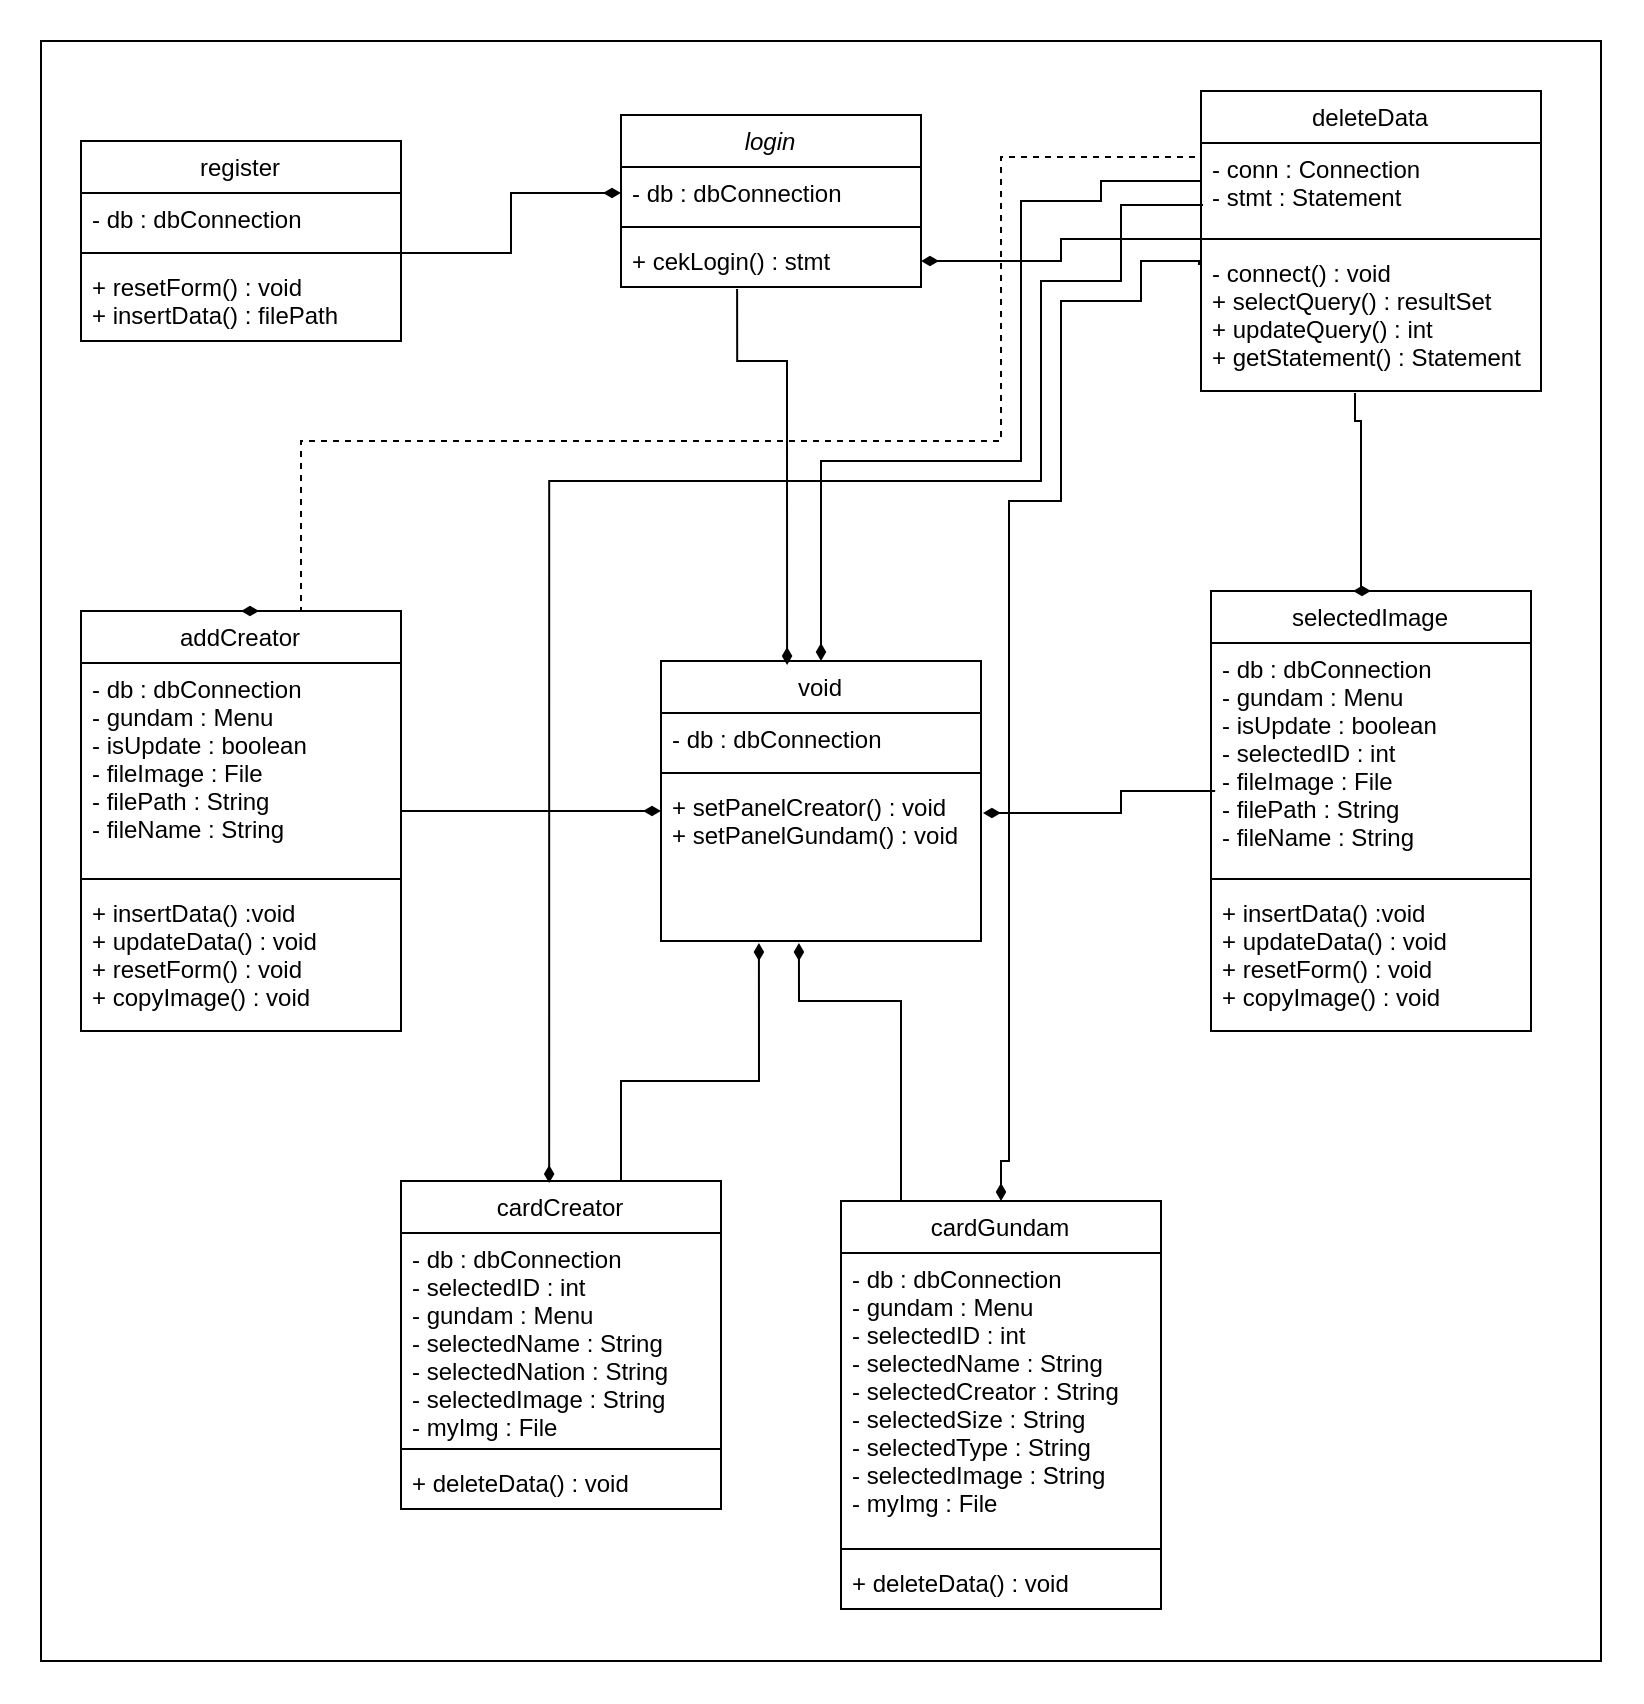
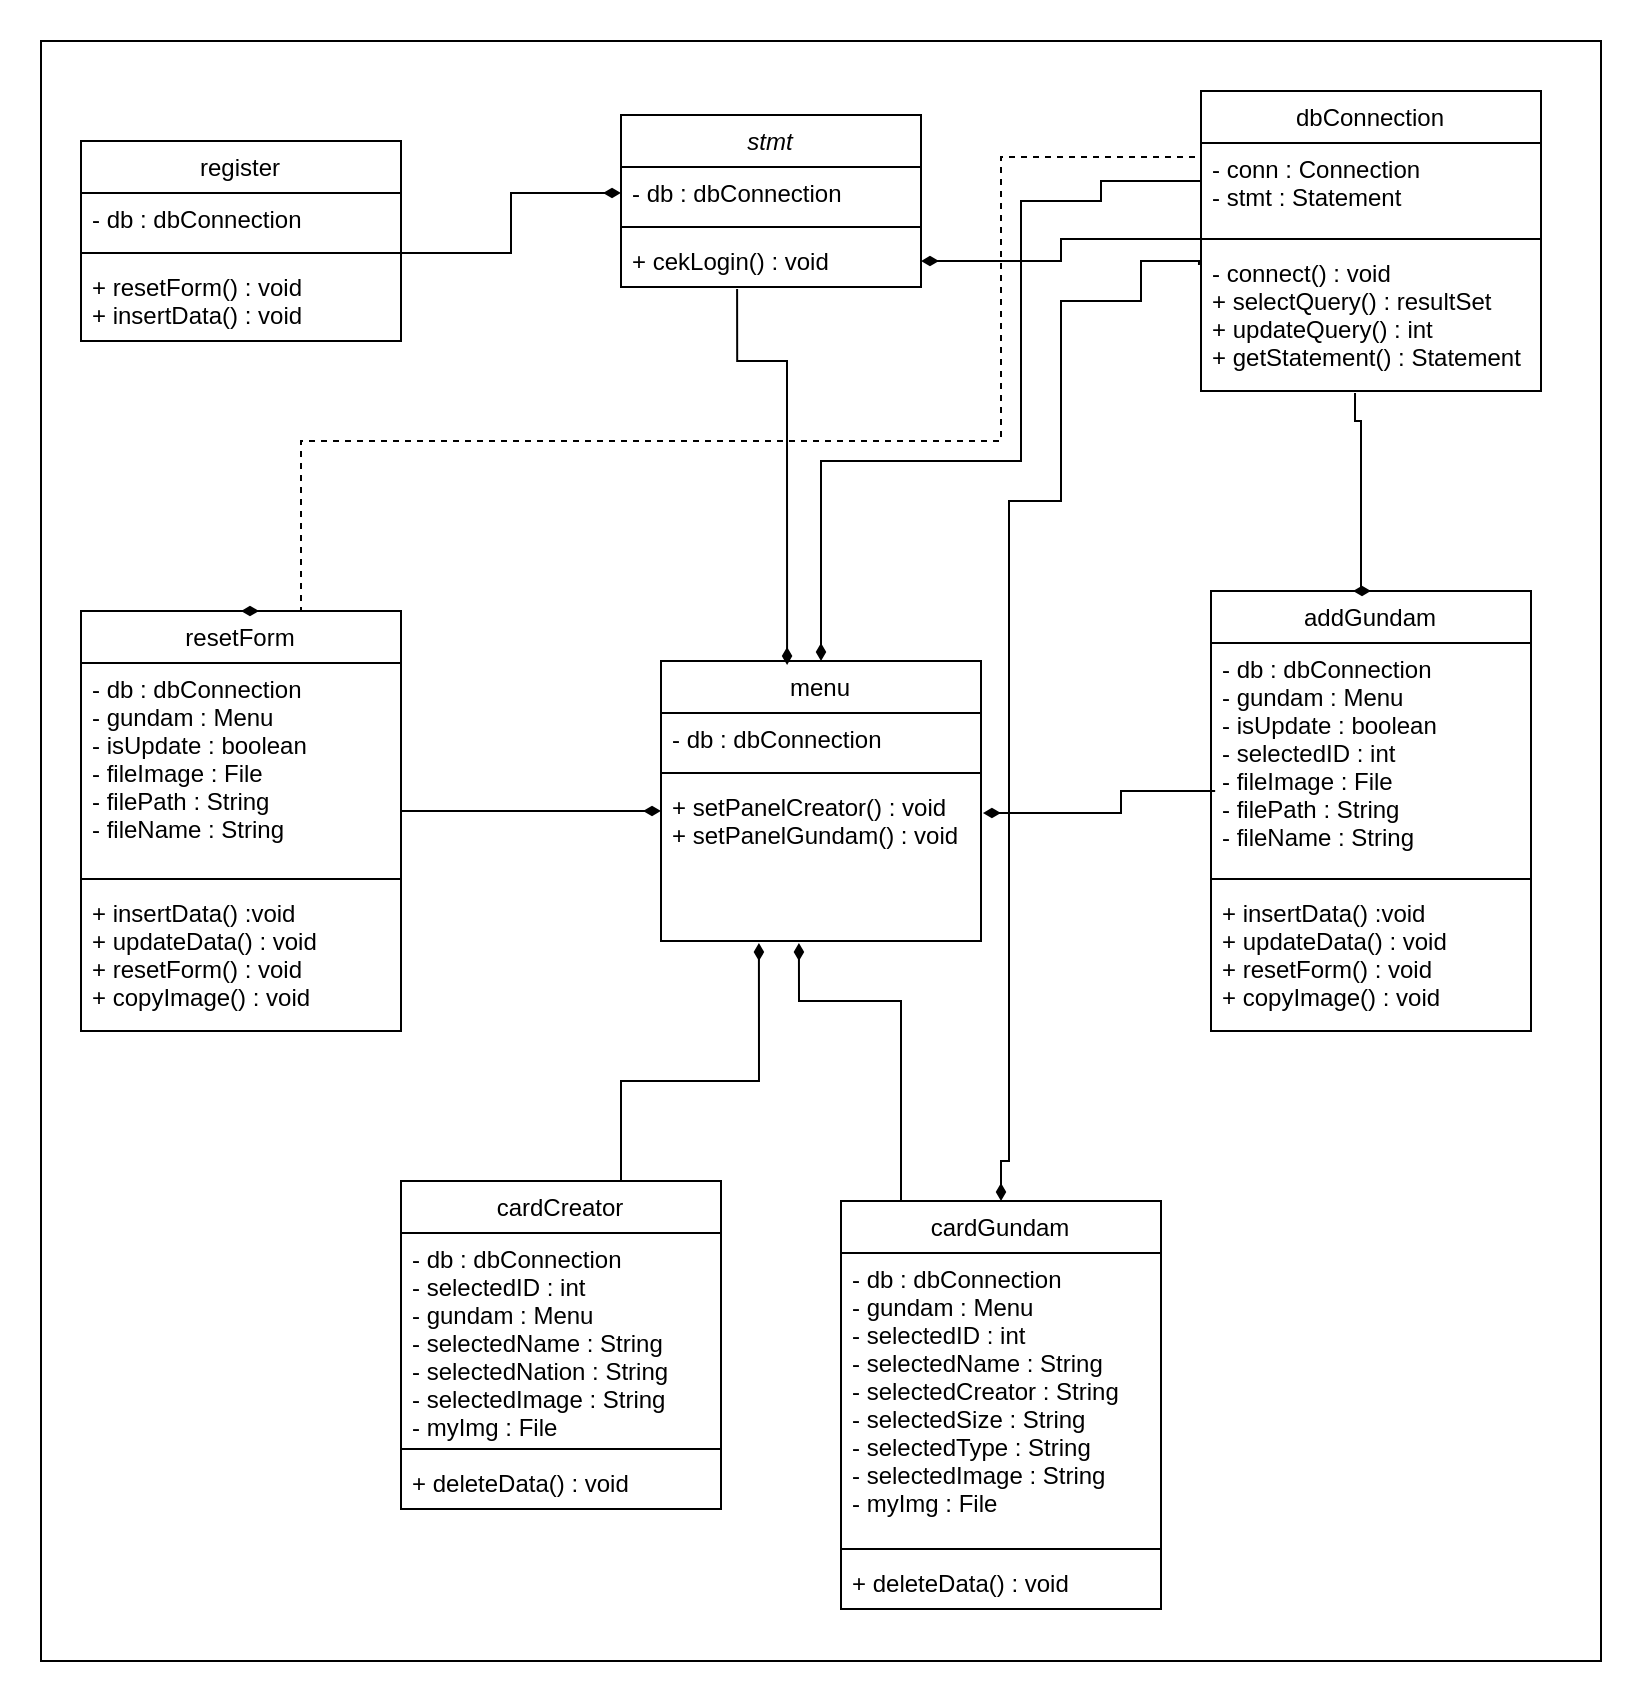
(1370, 118) -> (1370, 118)
(770, 142) -> (770, 142)
(744, 262) -> (741, 262)
(211, 288) -> (211, 288)
(668, 481) -> none
(1370, 618) -> (1370, 618)
(240, 638) -> (240, 638)
(820, 688) -> (820, 688)
